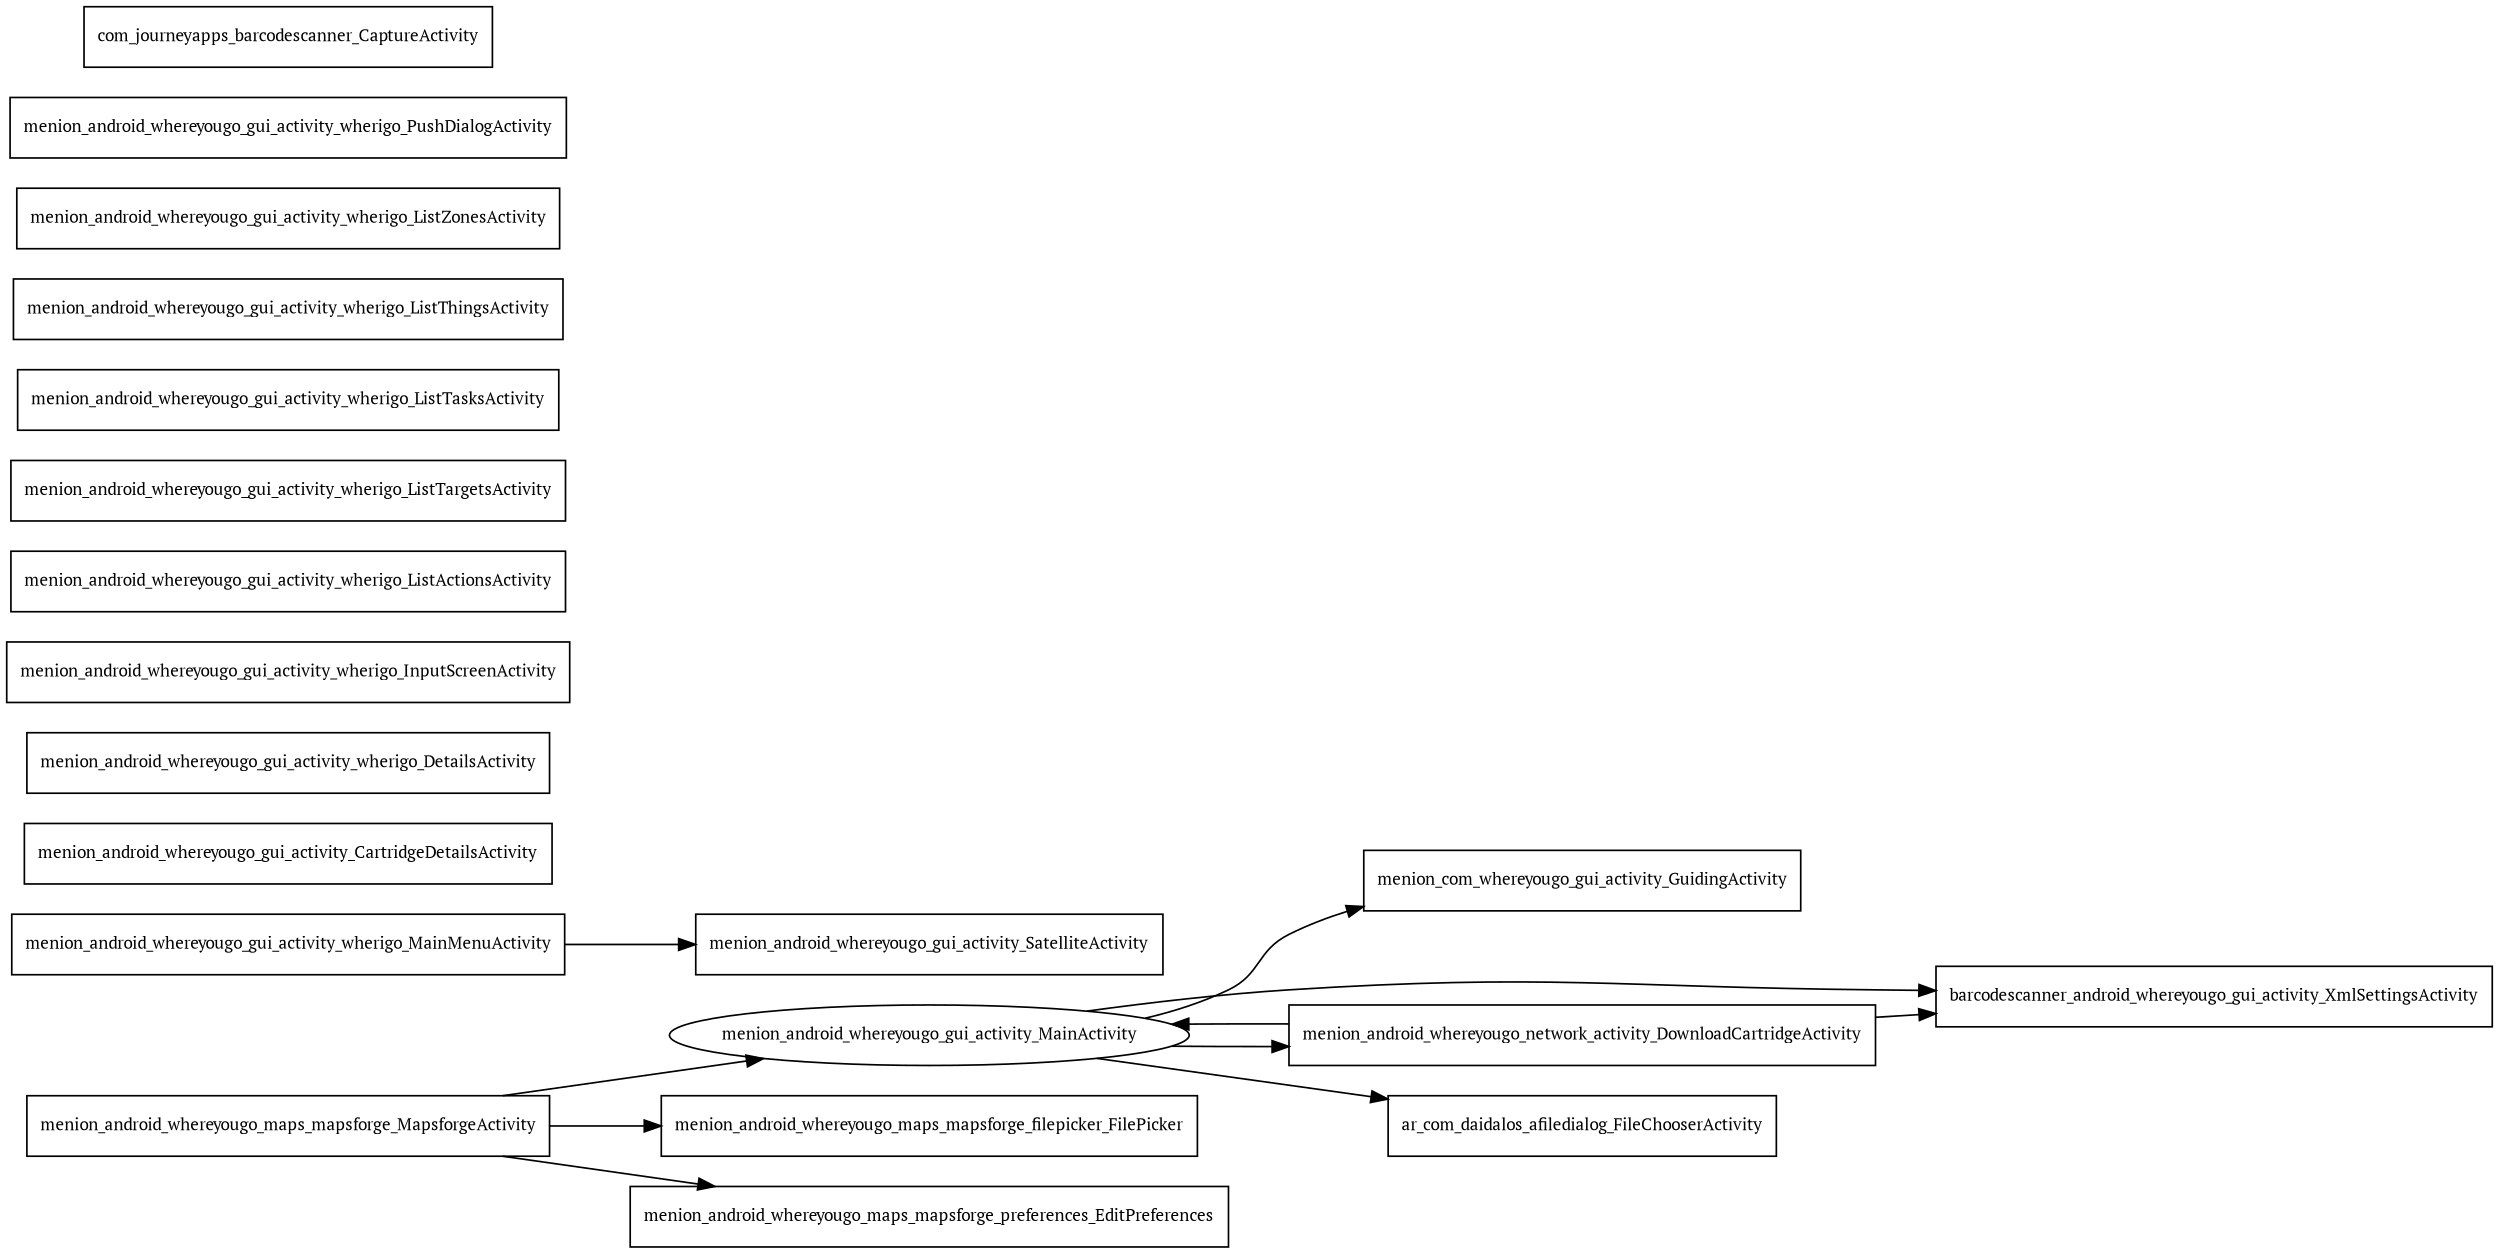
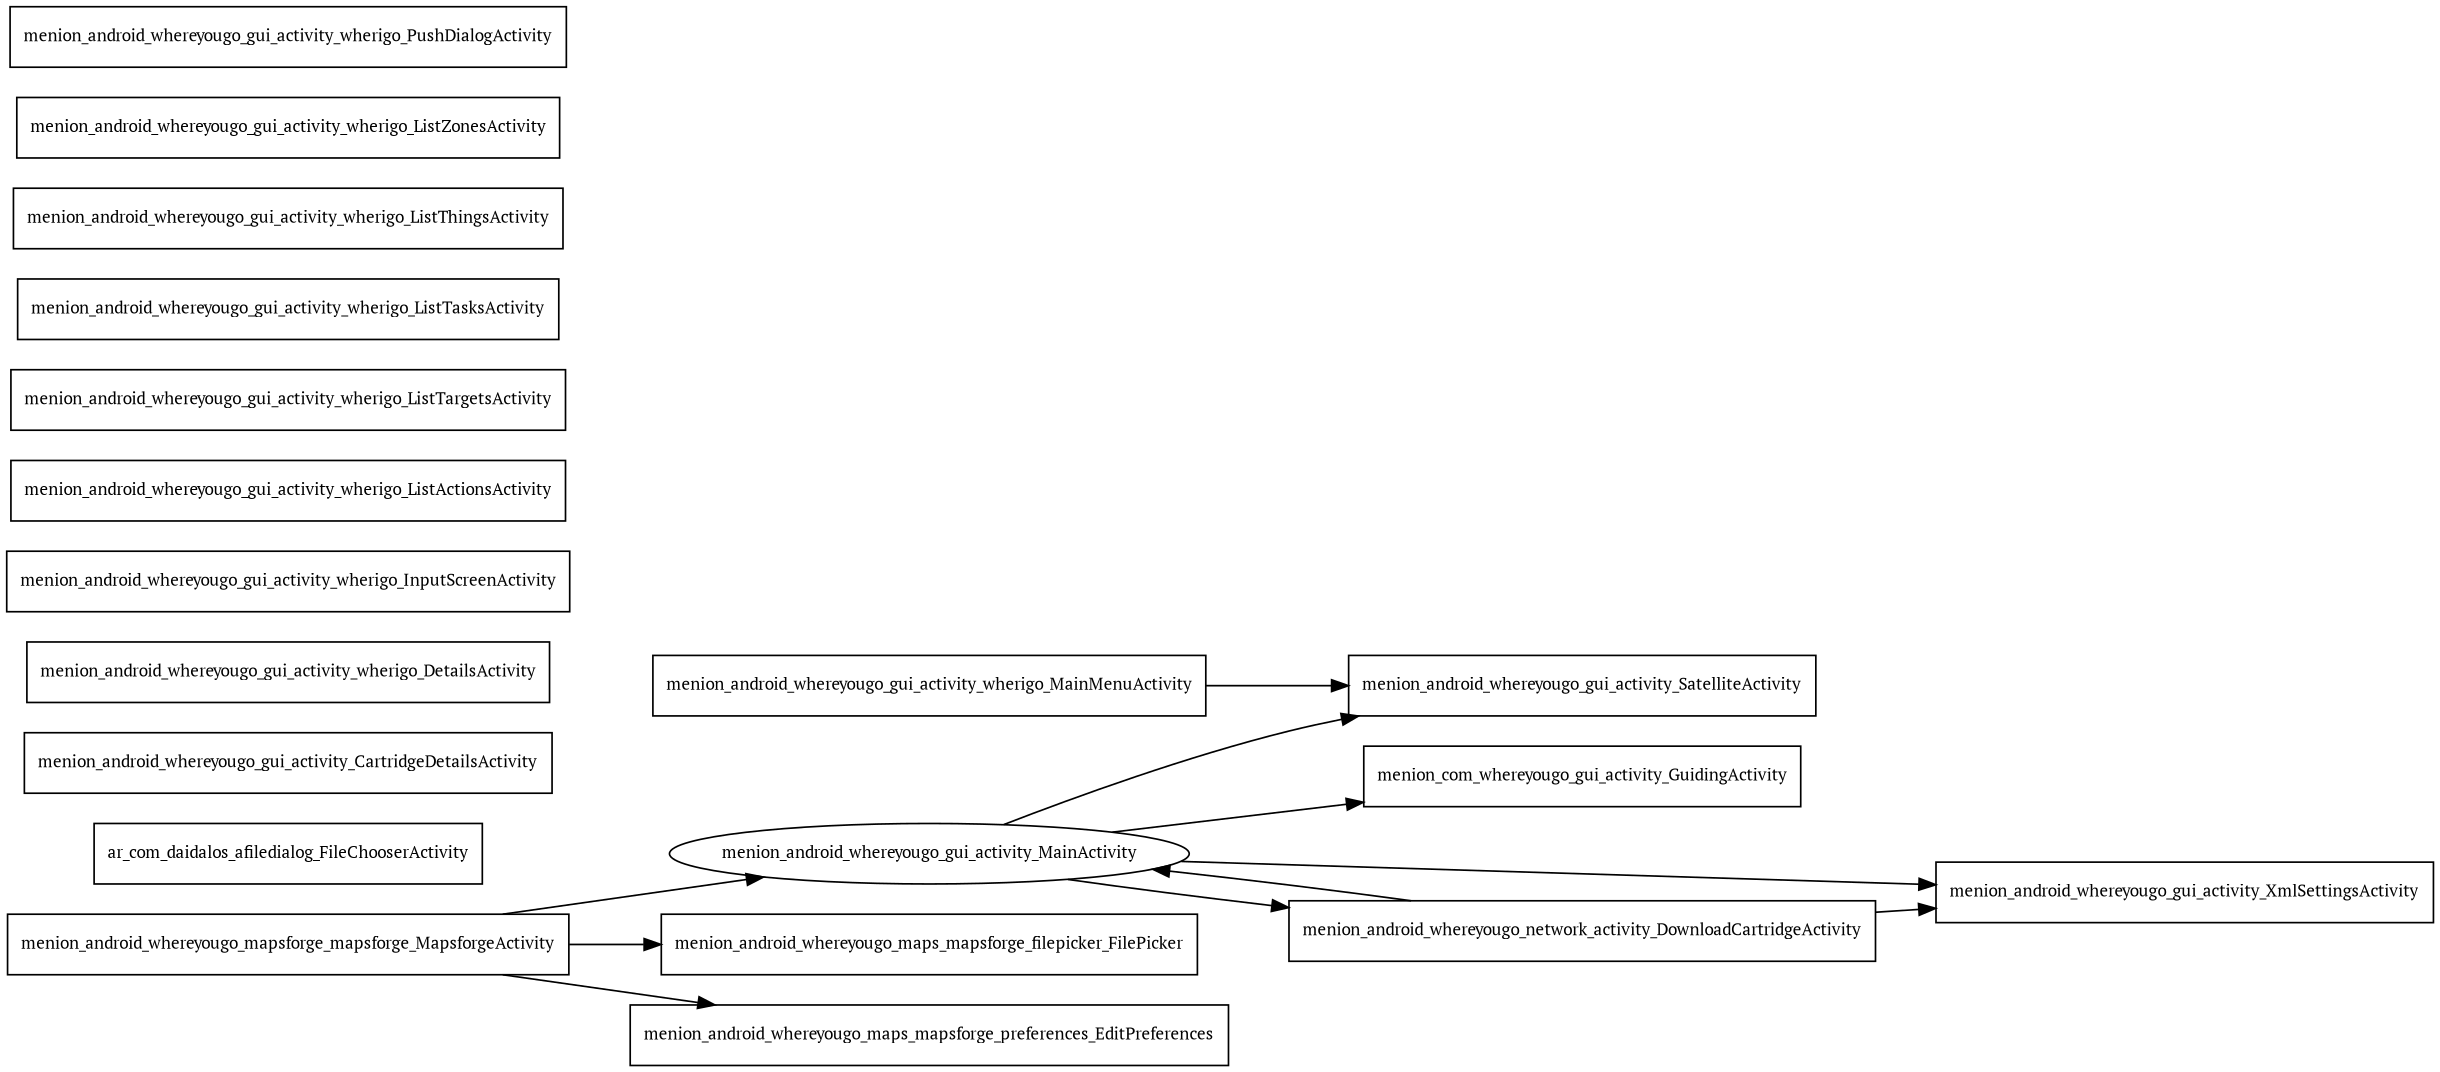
(288, 37) -> none
(2214, 997) -> (2185, 892)
(1234, 1078) -> (1171, 765)
(288, 1126) -> (288, 944)
